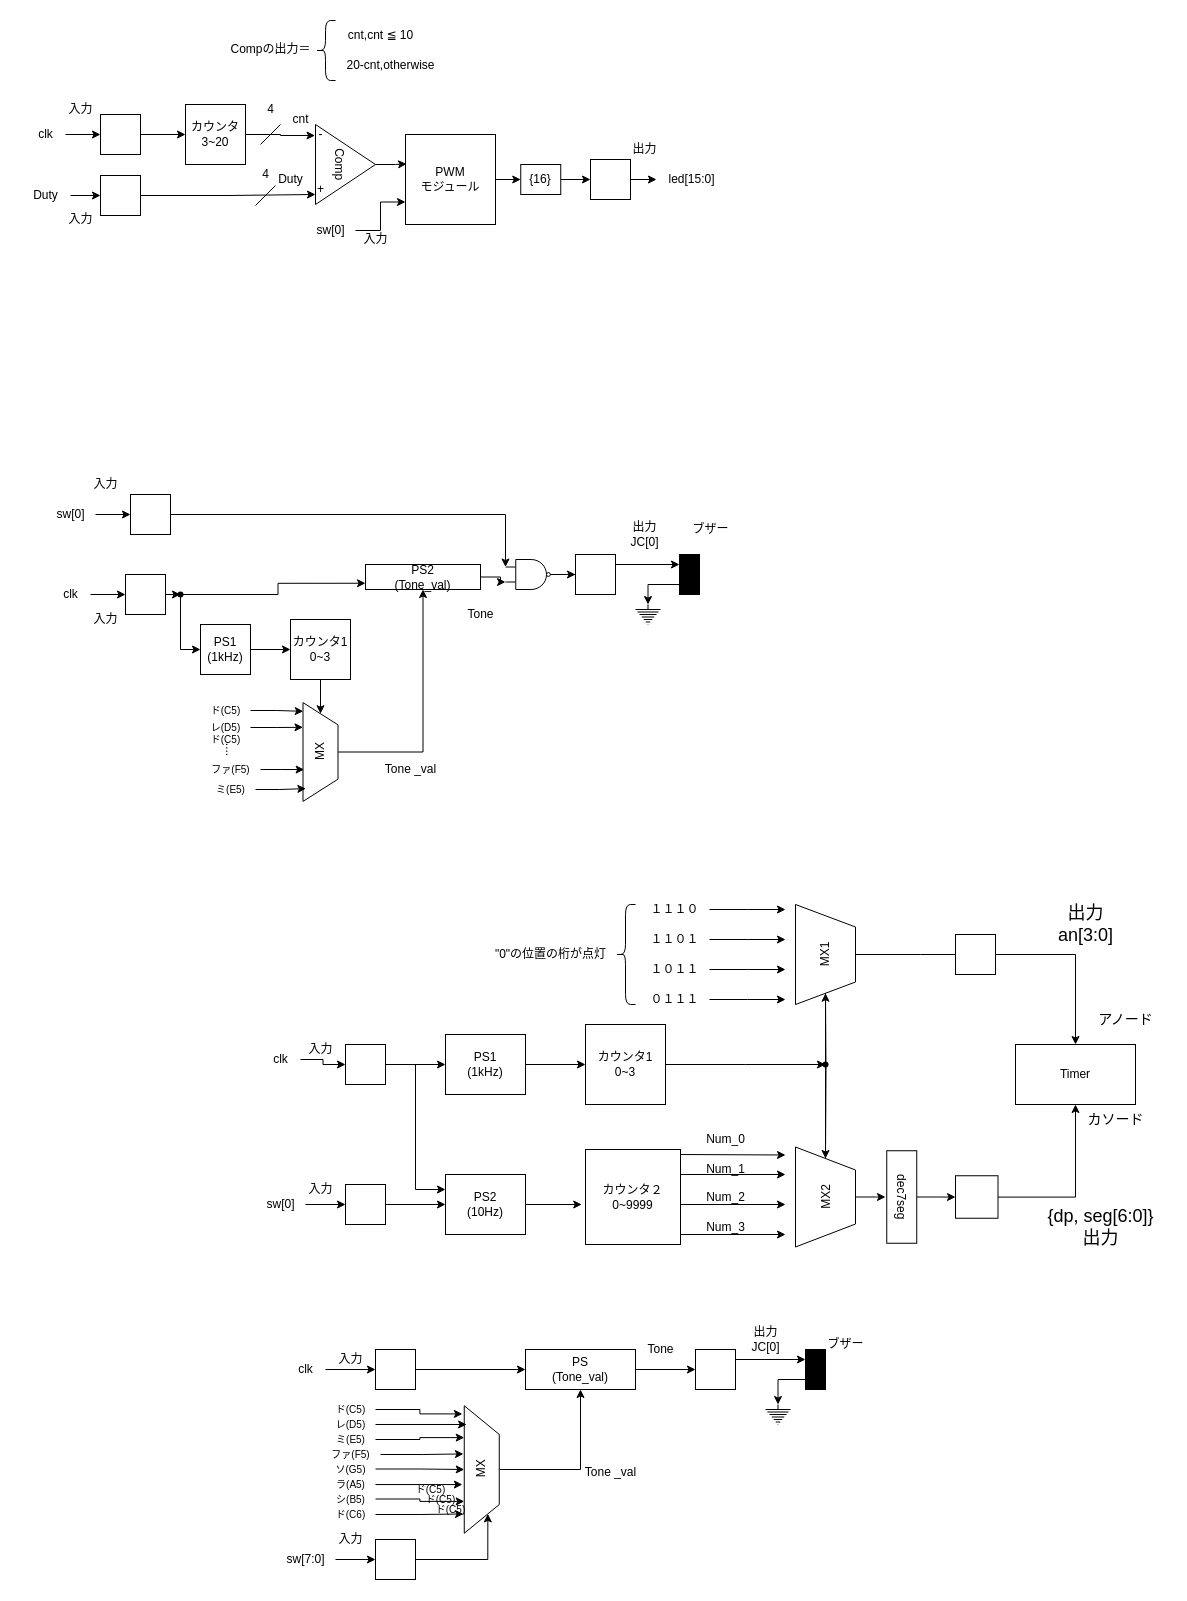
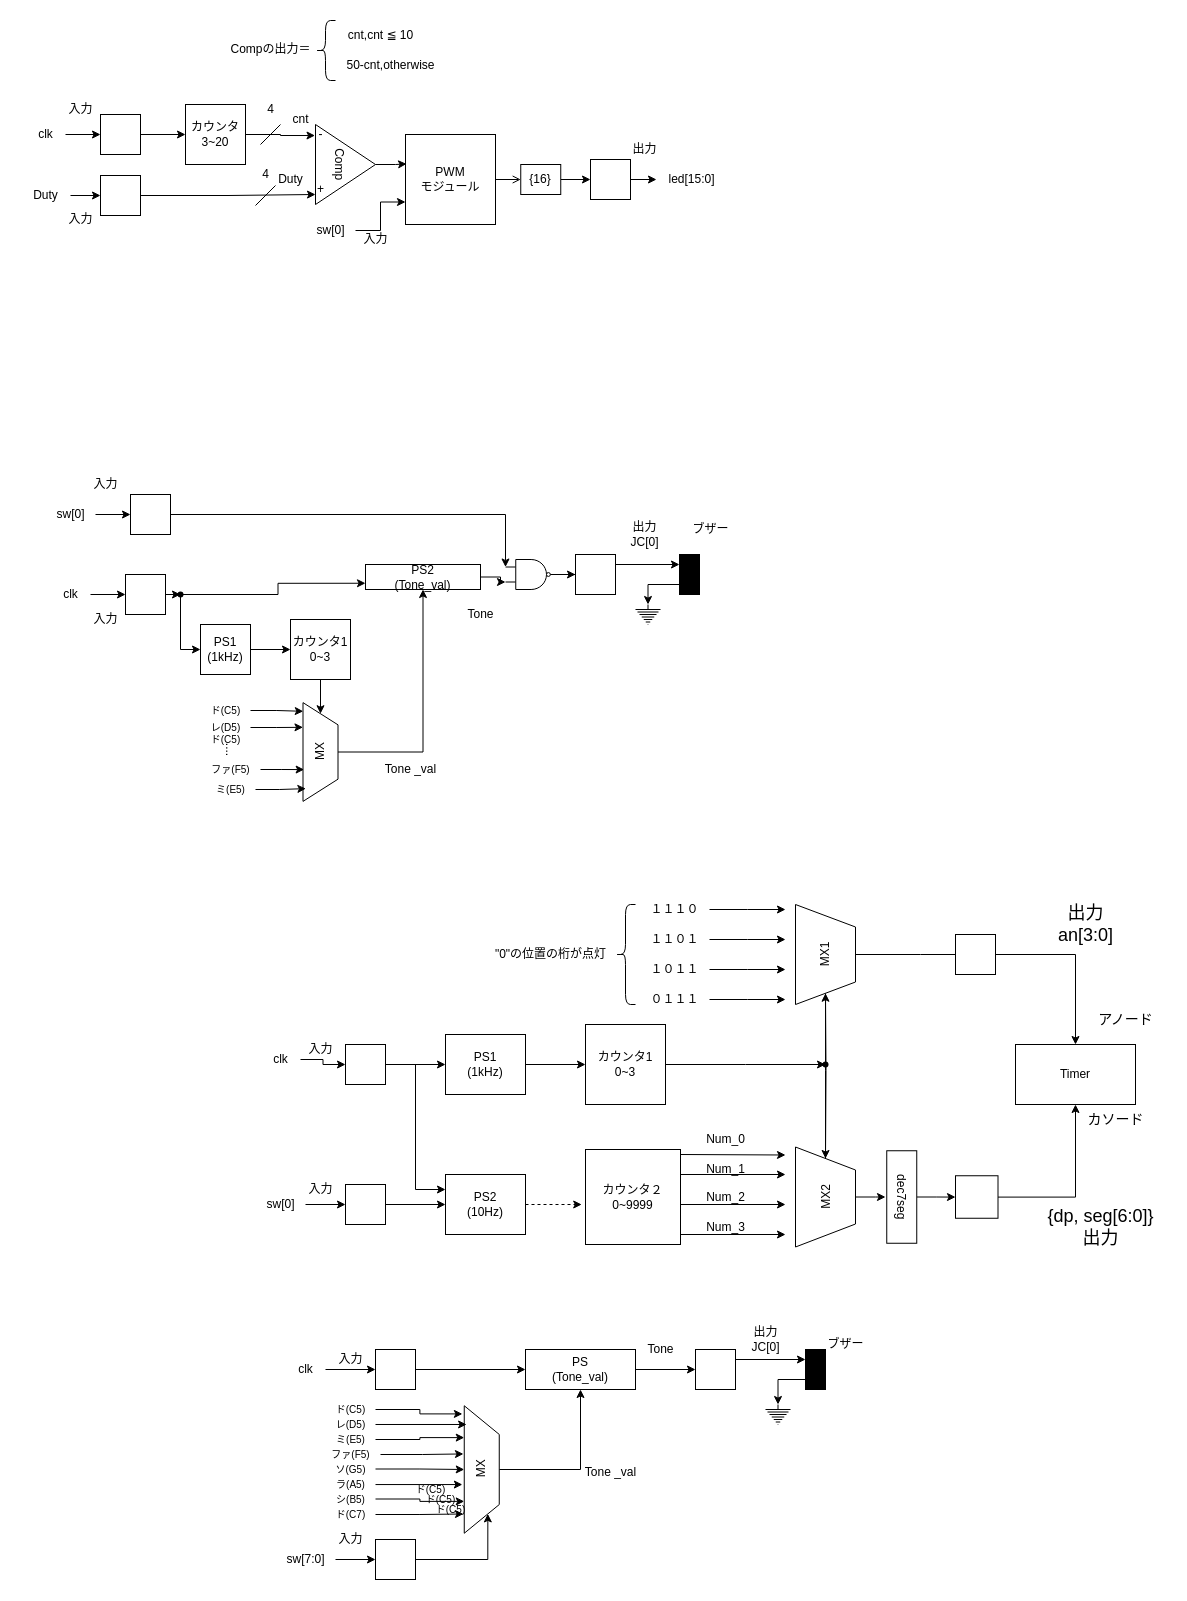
(391, 66) -> (391, 66)
(512, 180) -> (513, 180)
(550, 1205) -> (550, 1205)
(351, 1515) -> (351, 1515)
